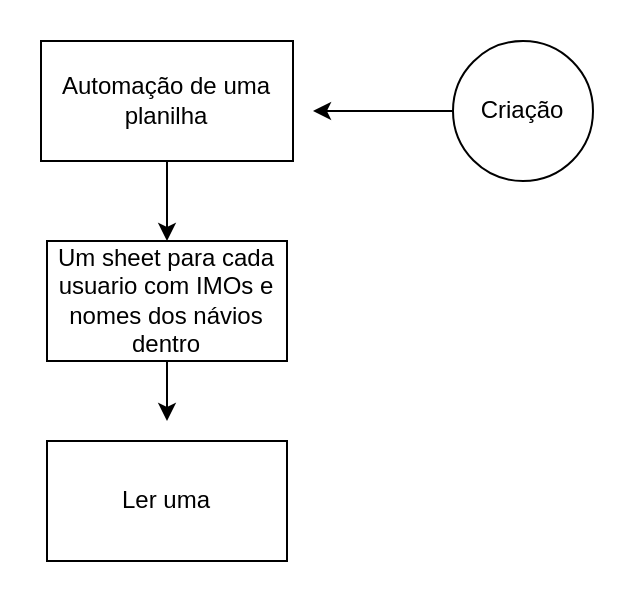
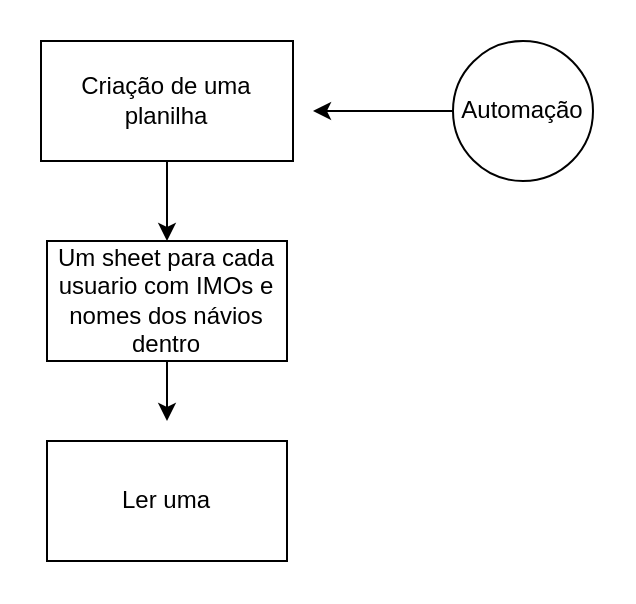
(167, 101) -> (167, 101)
(523, 111) -> (523, 111)
